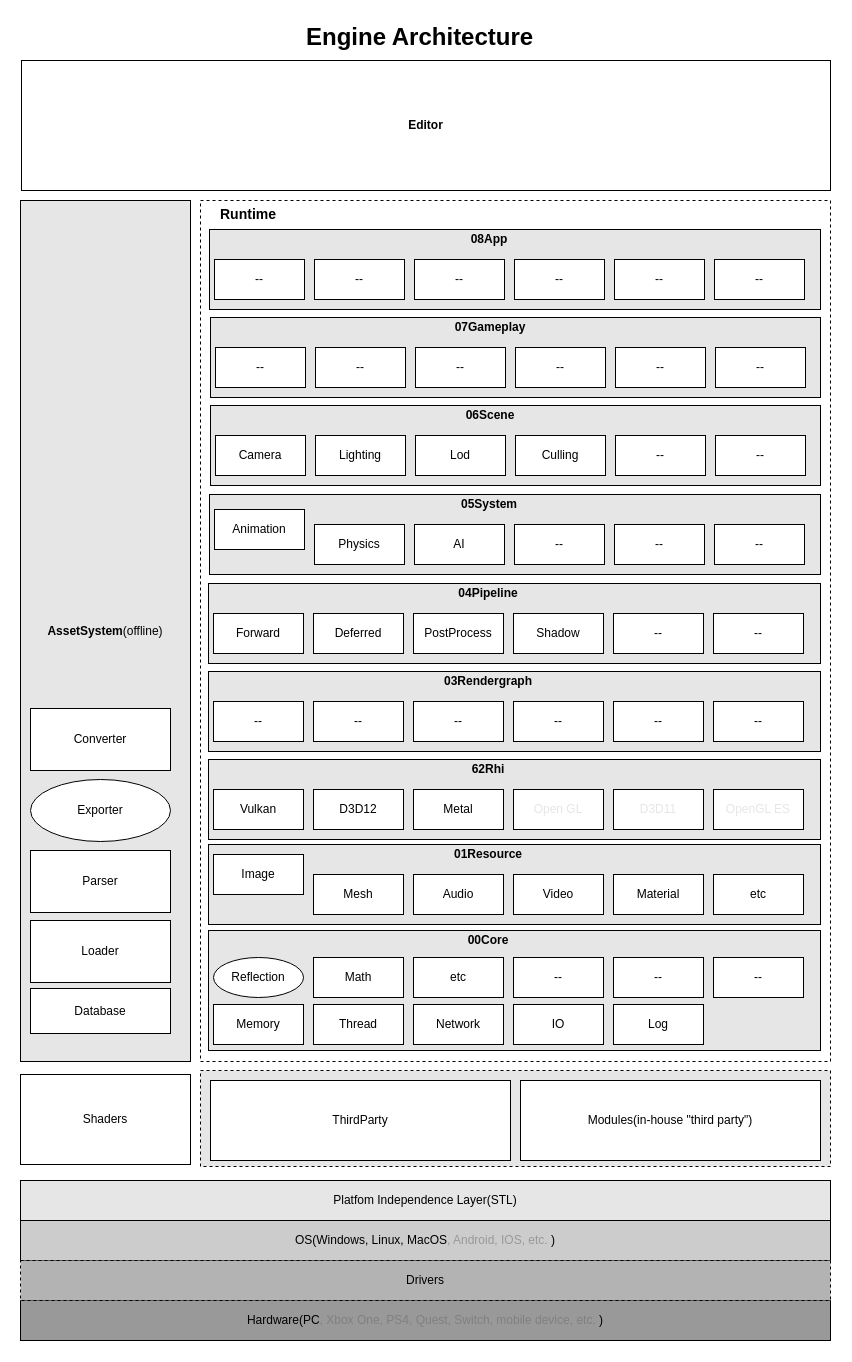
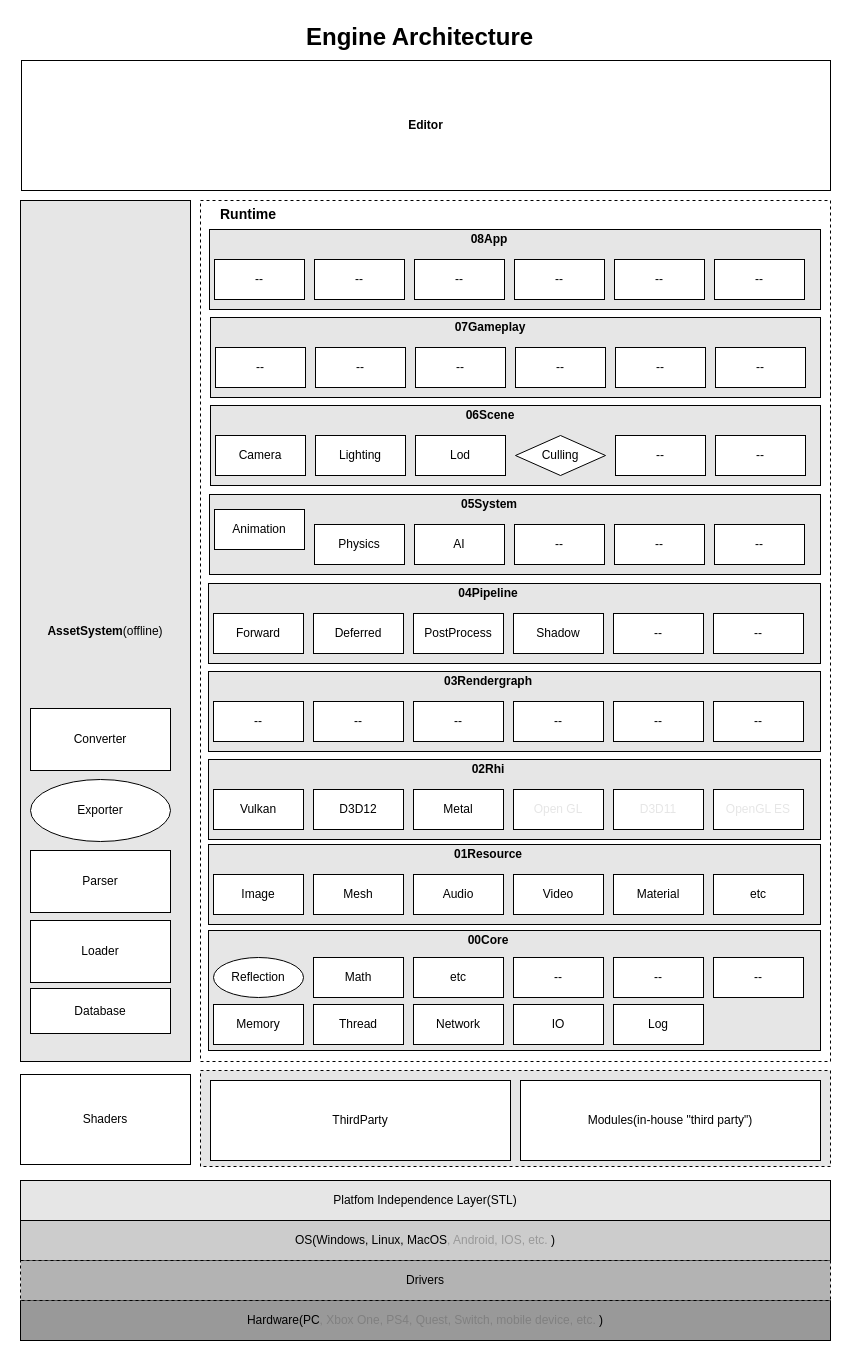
(561, 456) -> (561, 456)
(489, 770) -> (489, 770)
(259, 875) -> (259, 895)
